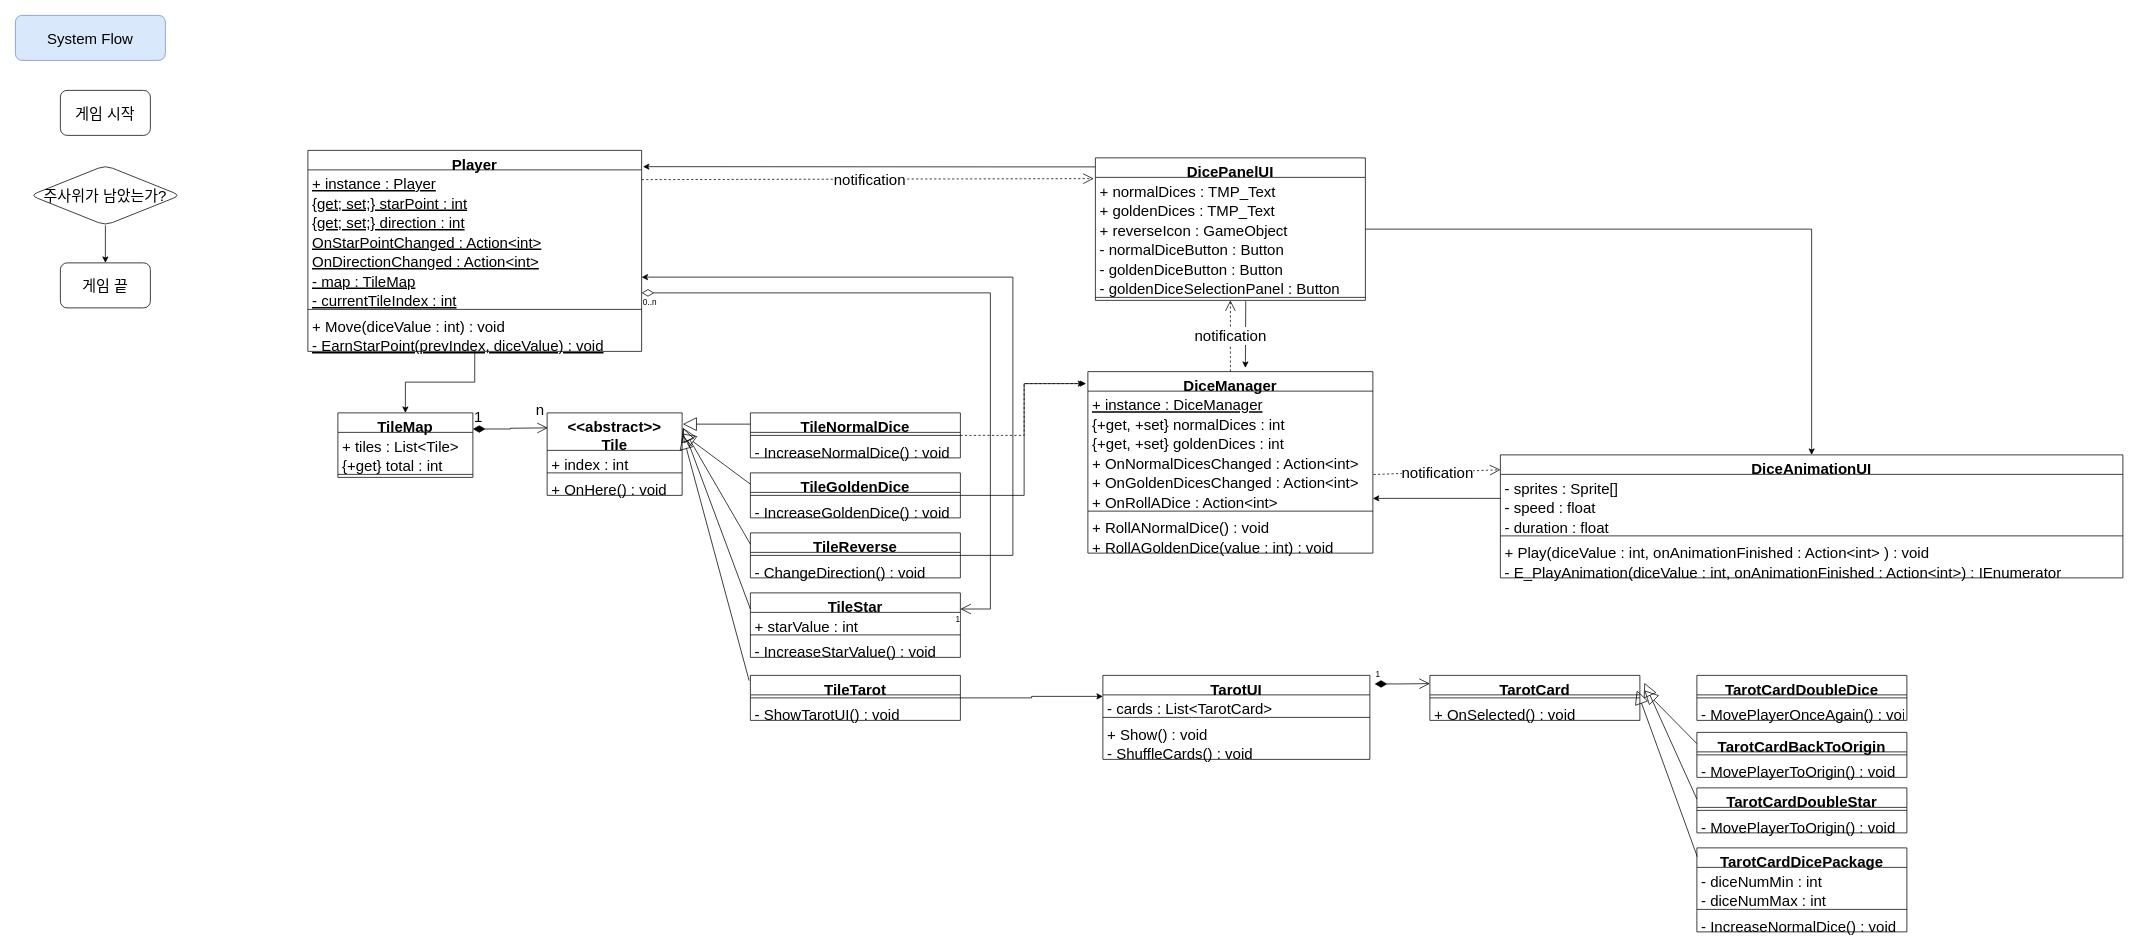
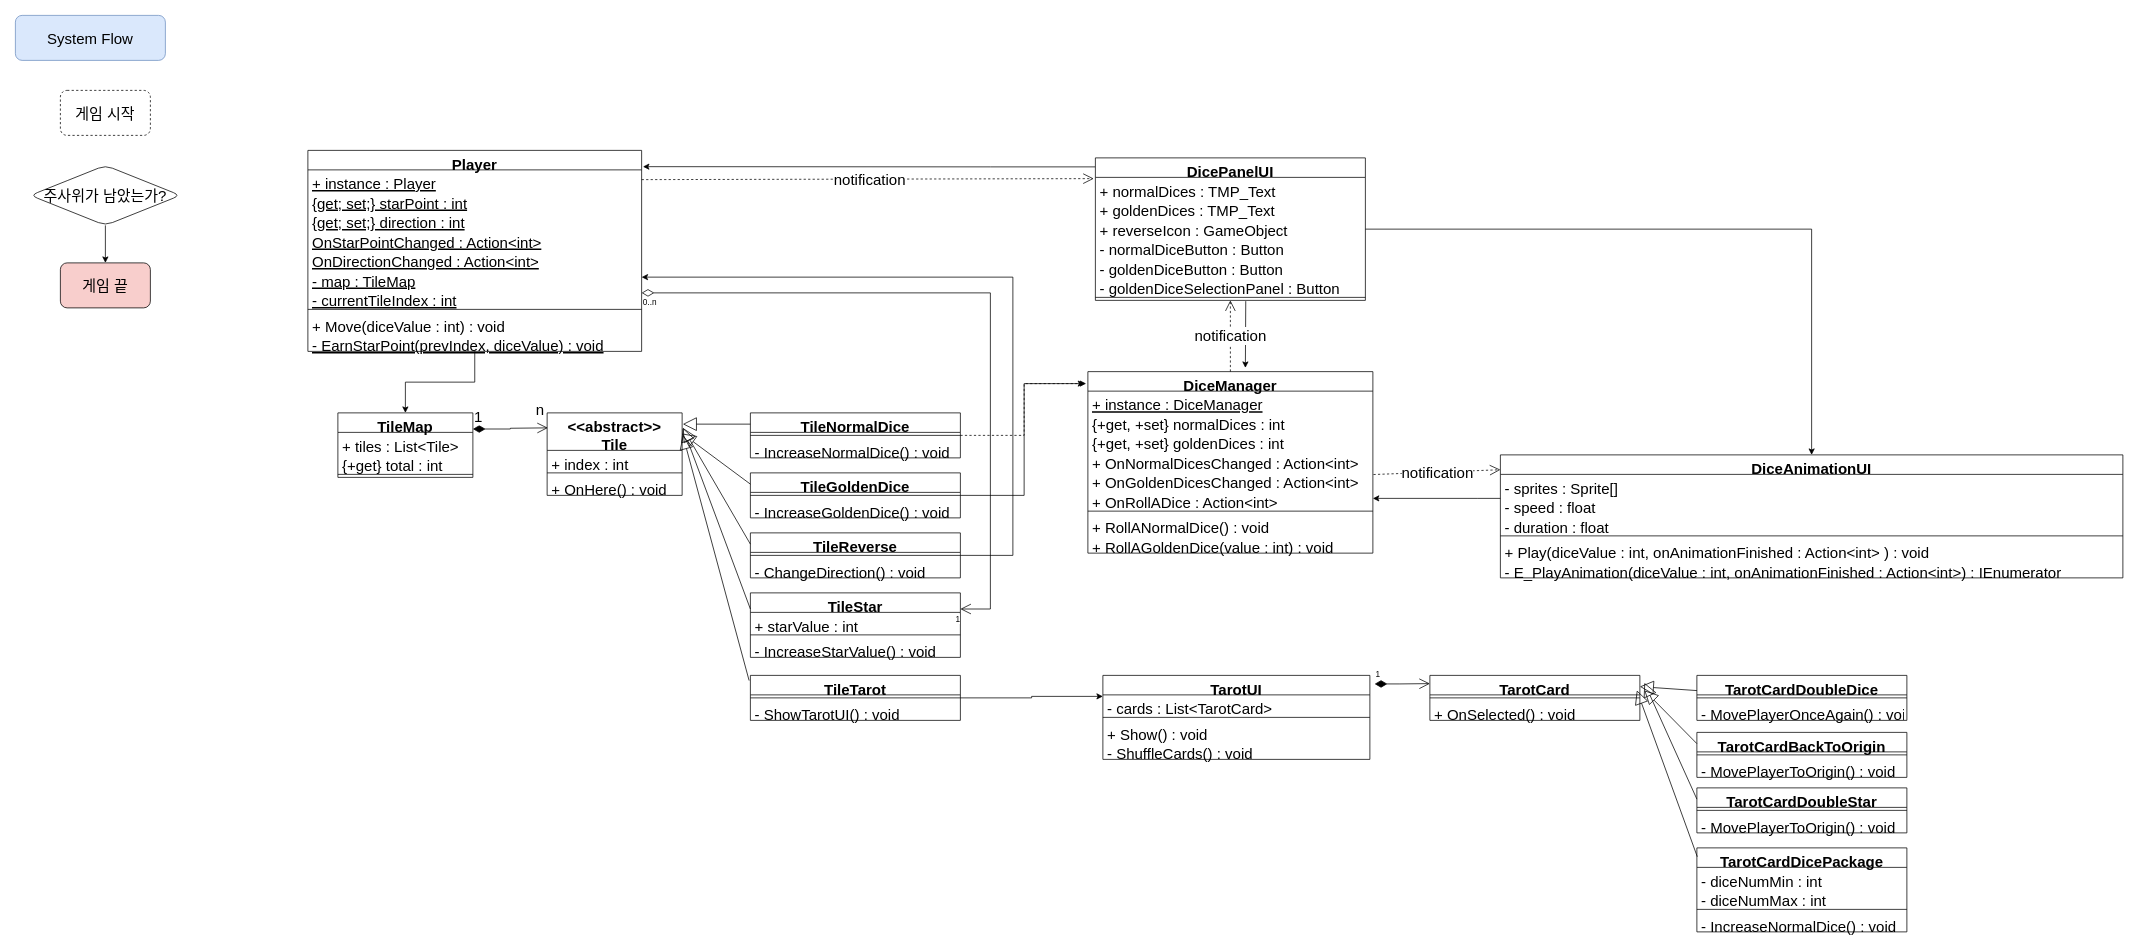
(105, 113) -> (105, 113)
(105, 285) -> (105, 285)
none -> (1676, 689)
